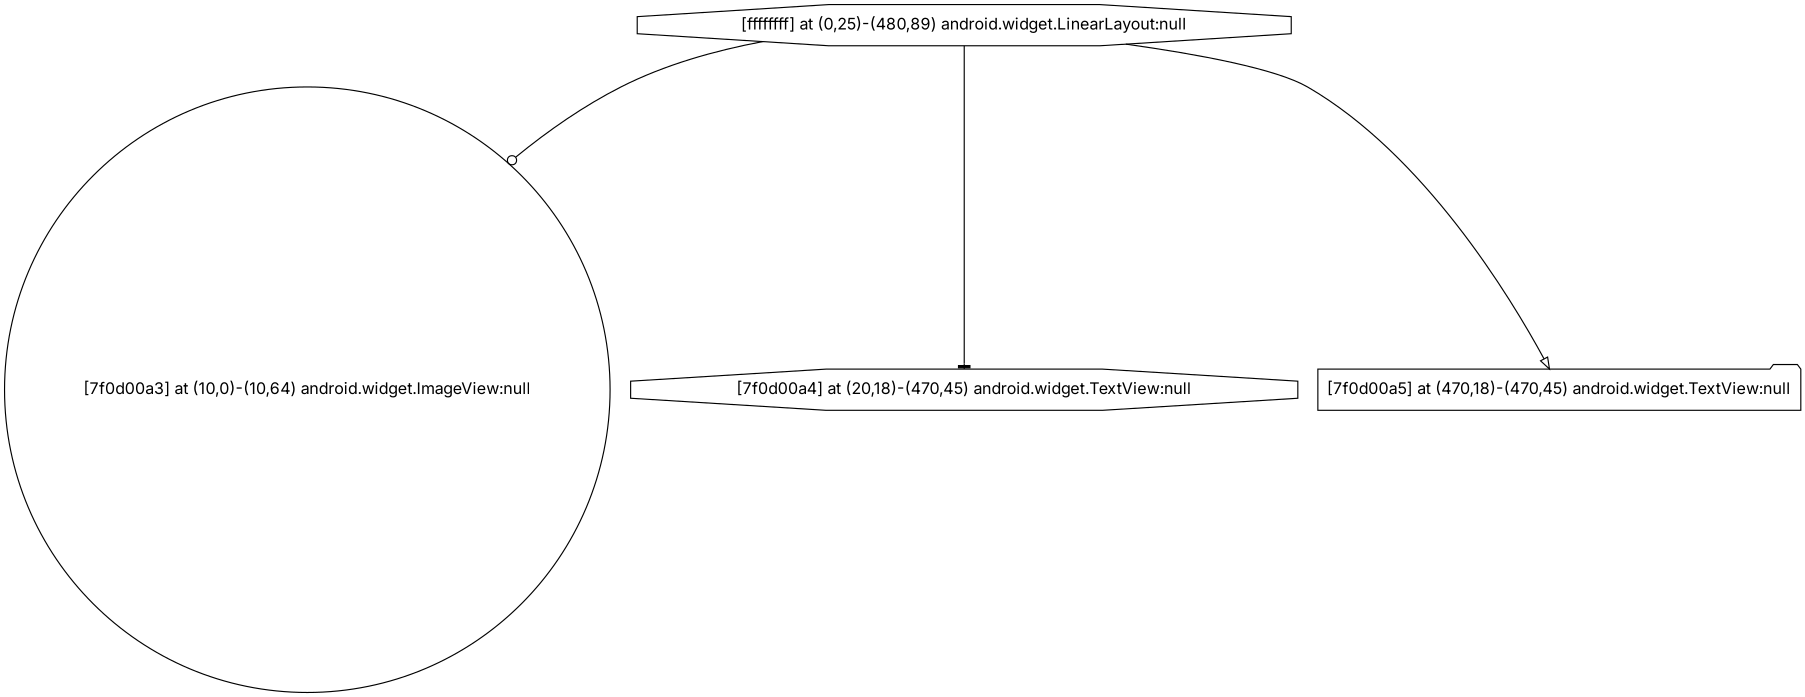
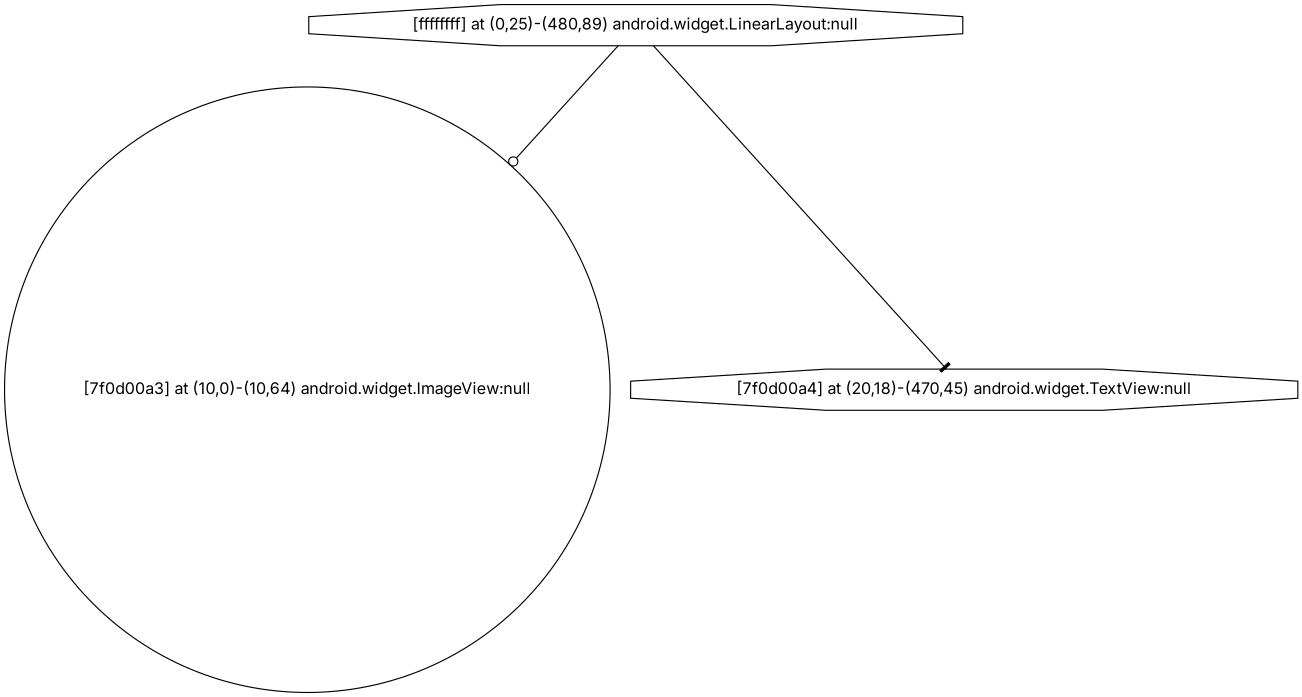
(1559, 390) -> none
